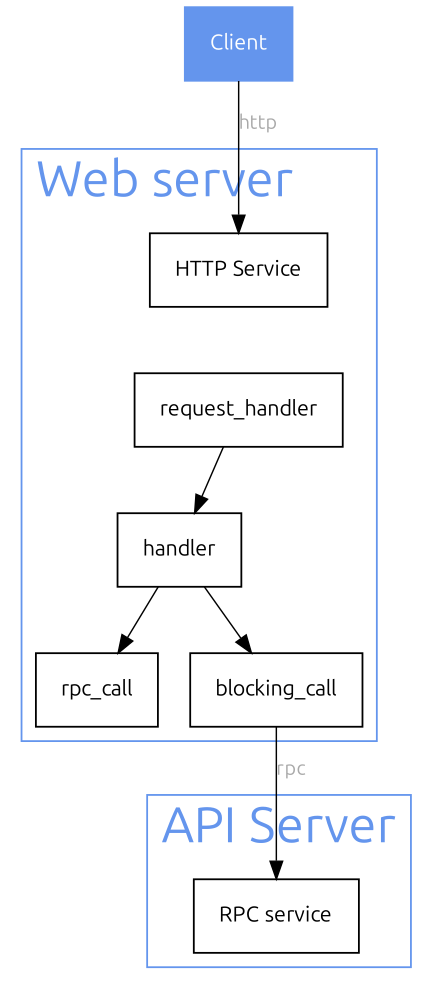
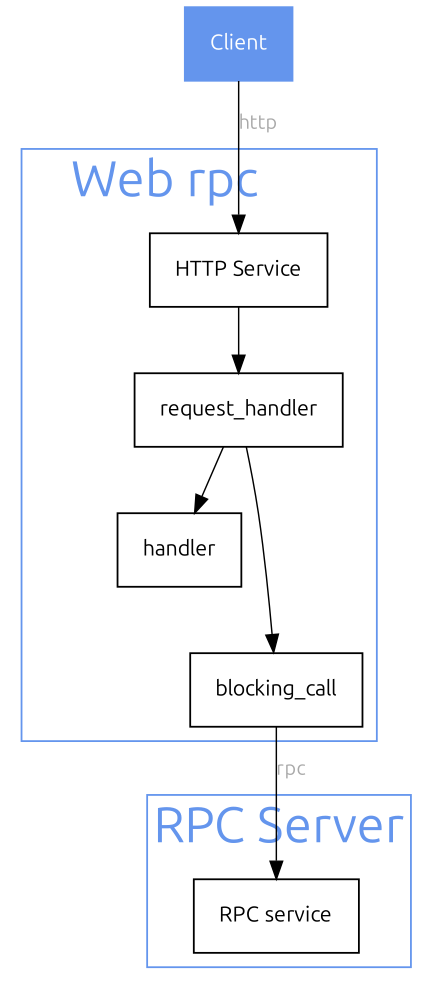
(165, 184) -> (165, 184)
none -> (239, 331)
(223, 613) -> (262, 540)
(97, 690) -> none
(279, 830) -> (279, 830)
